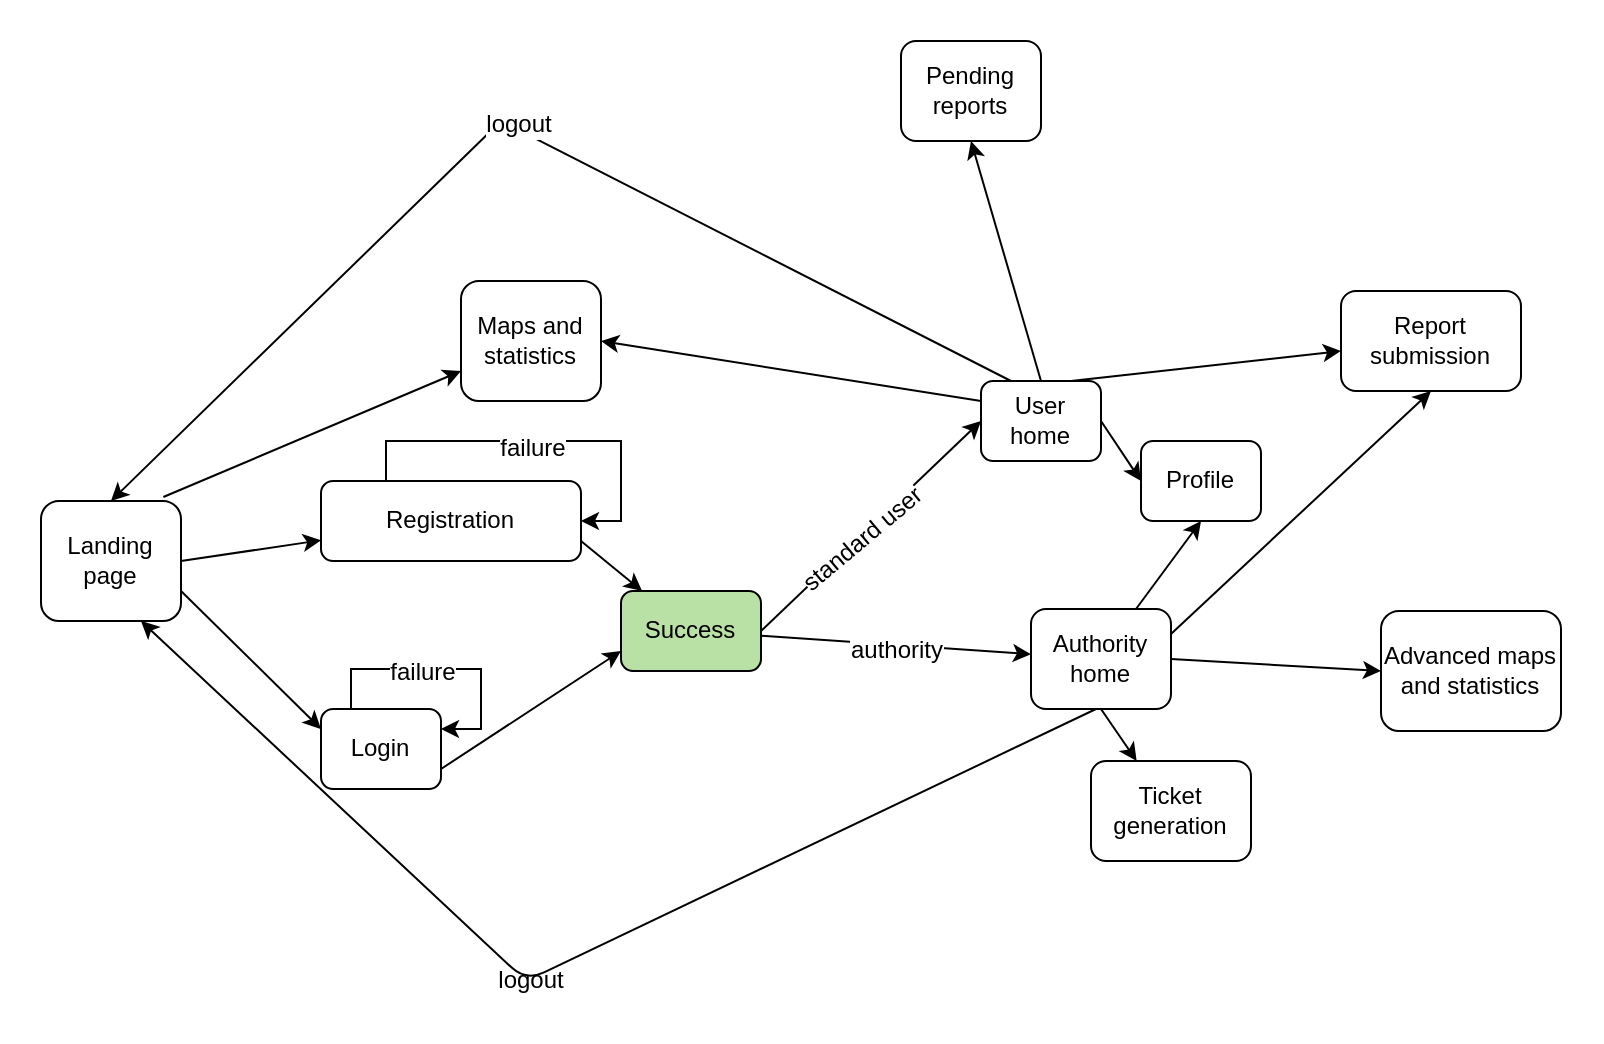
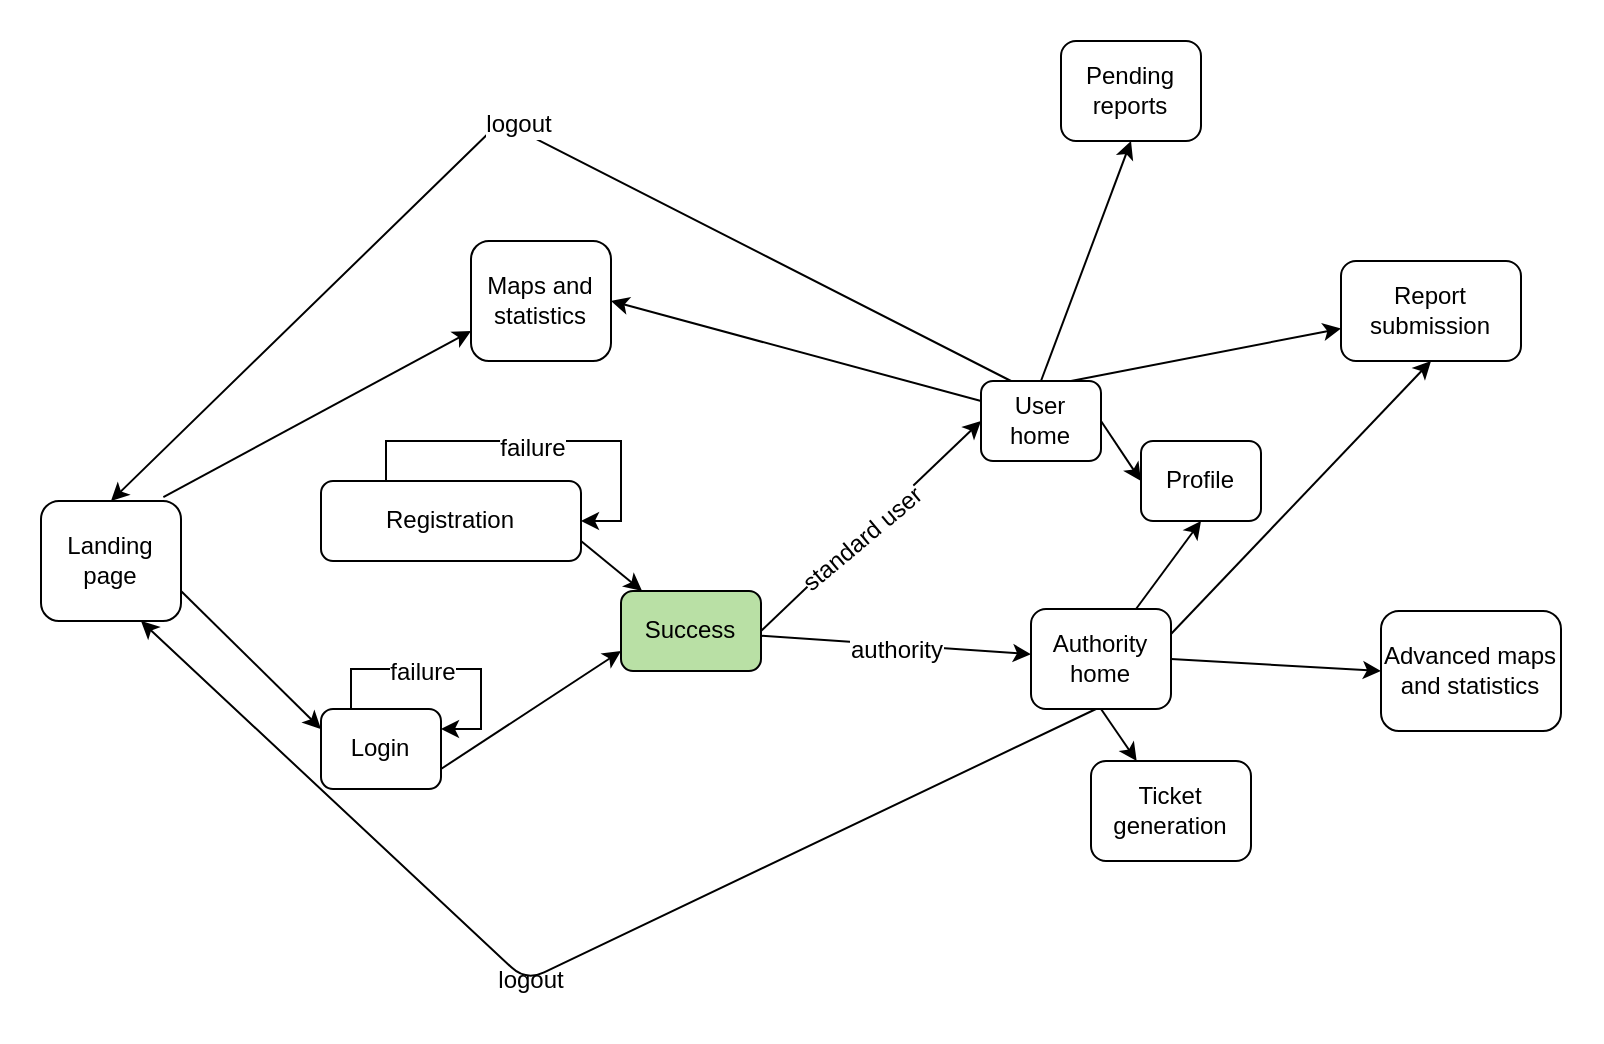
(971, 91) -> (1131, 91)
(531, 341) -> (541, 301)
(1431, 341) -> (1431, 311)
(245, 552) -> none
